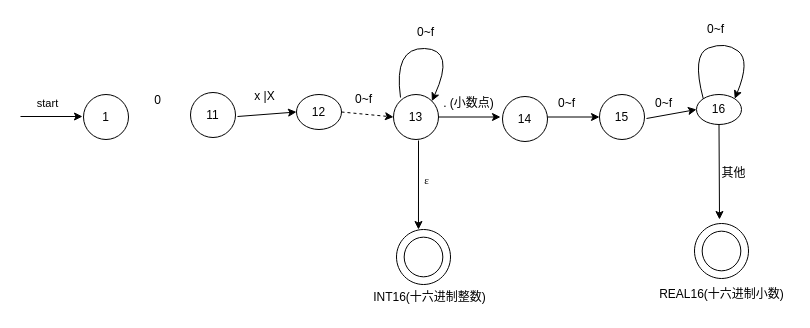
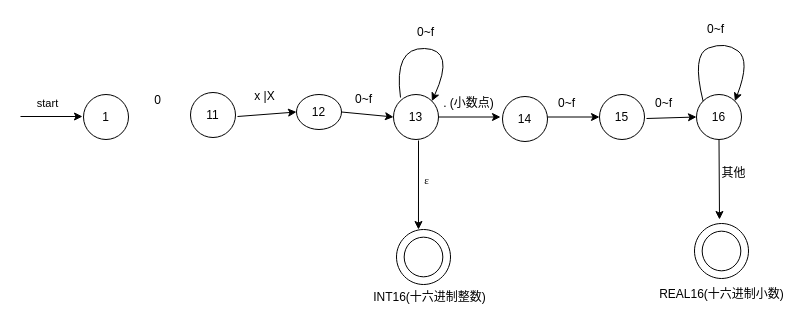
(719, 110) -> (719, 117)
(363, 114) -> (363, 114)
